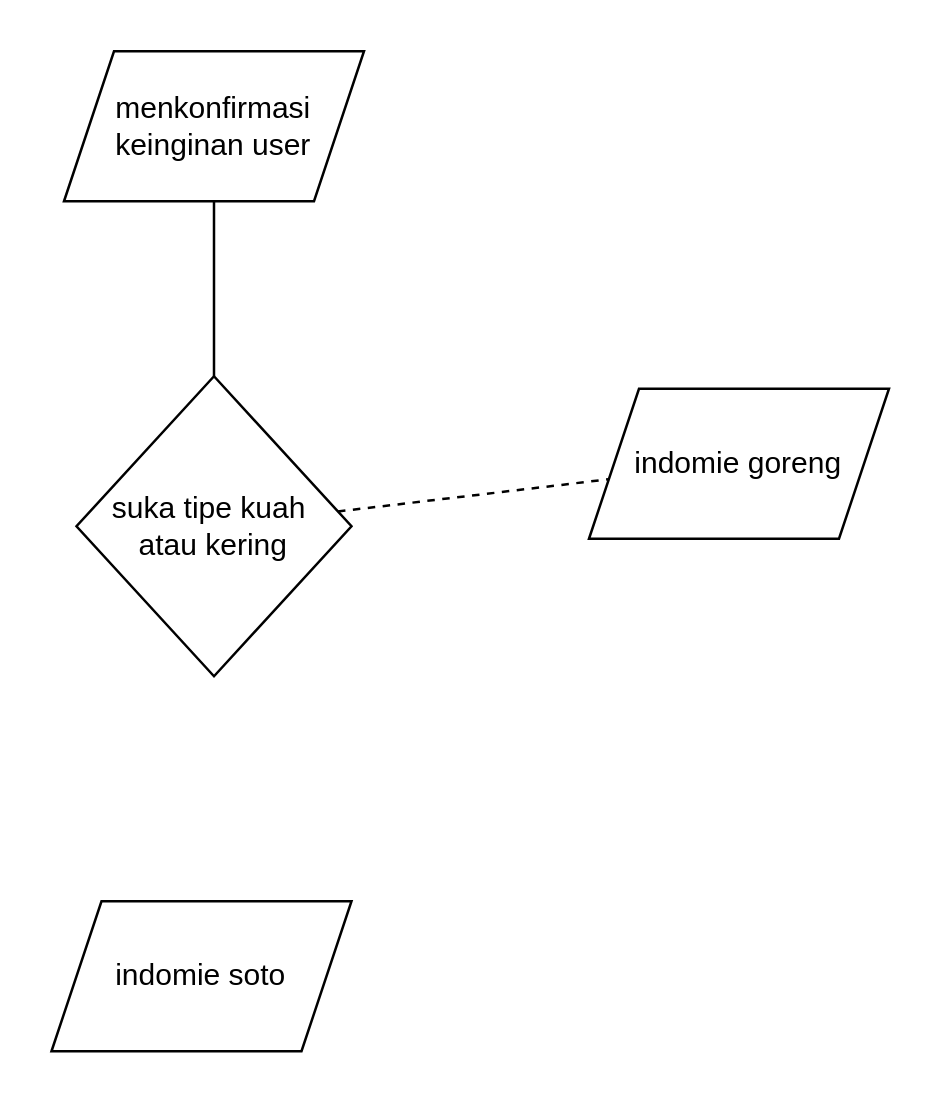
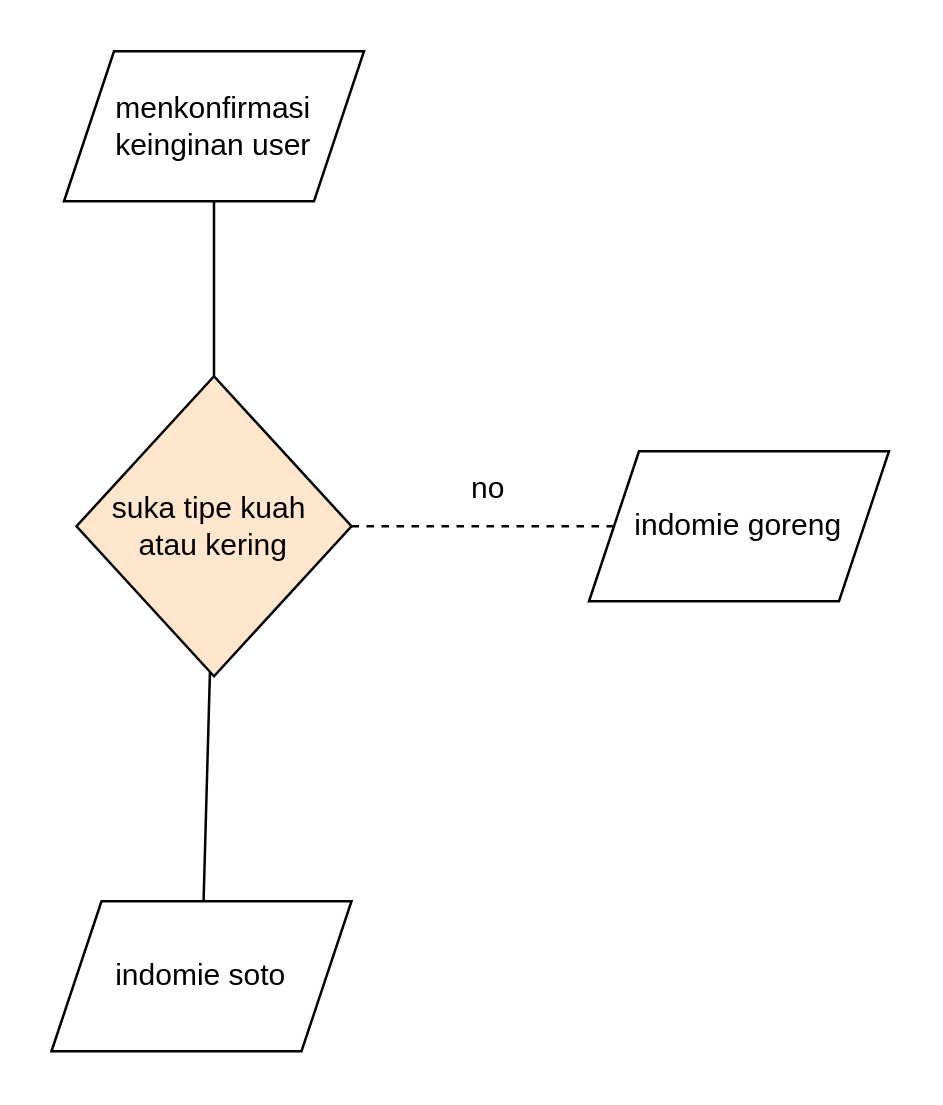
(739, 464) -> (739, 526)
none -> (489, 489)
(214, 526) -> (214, 526)
none -> (206, 787)
